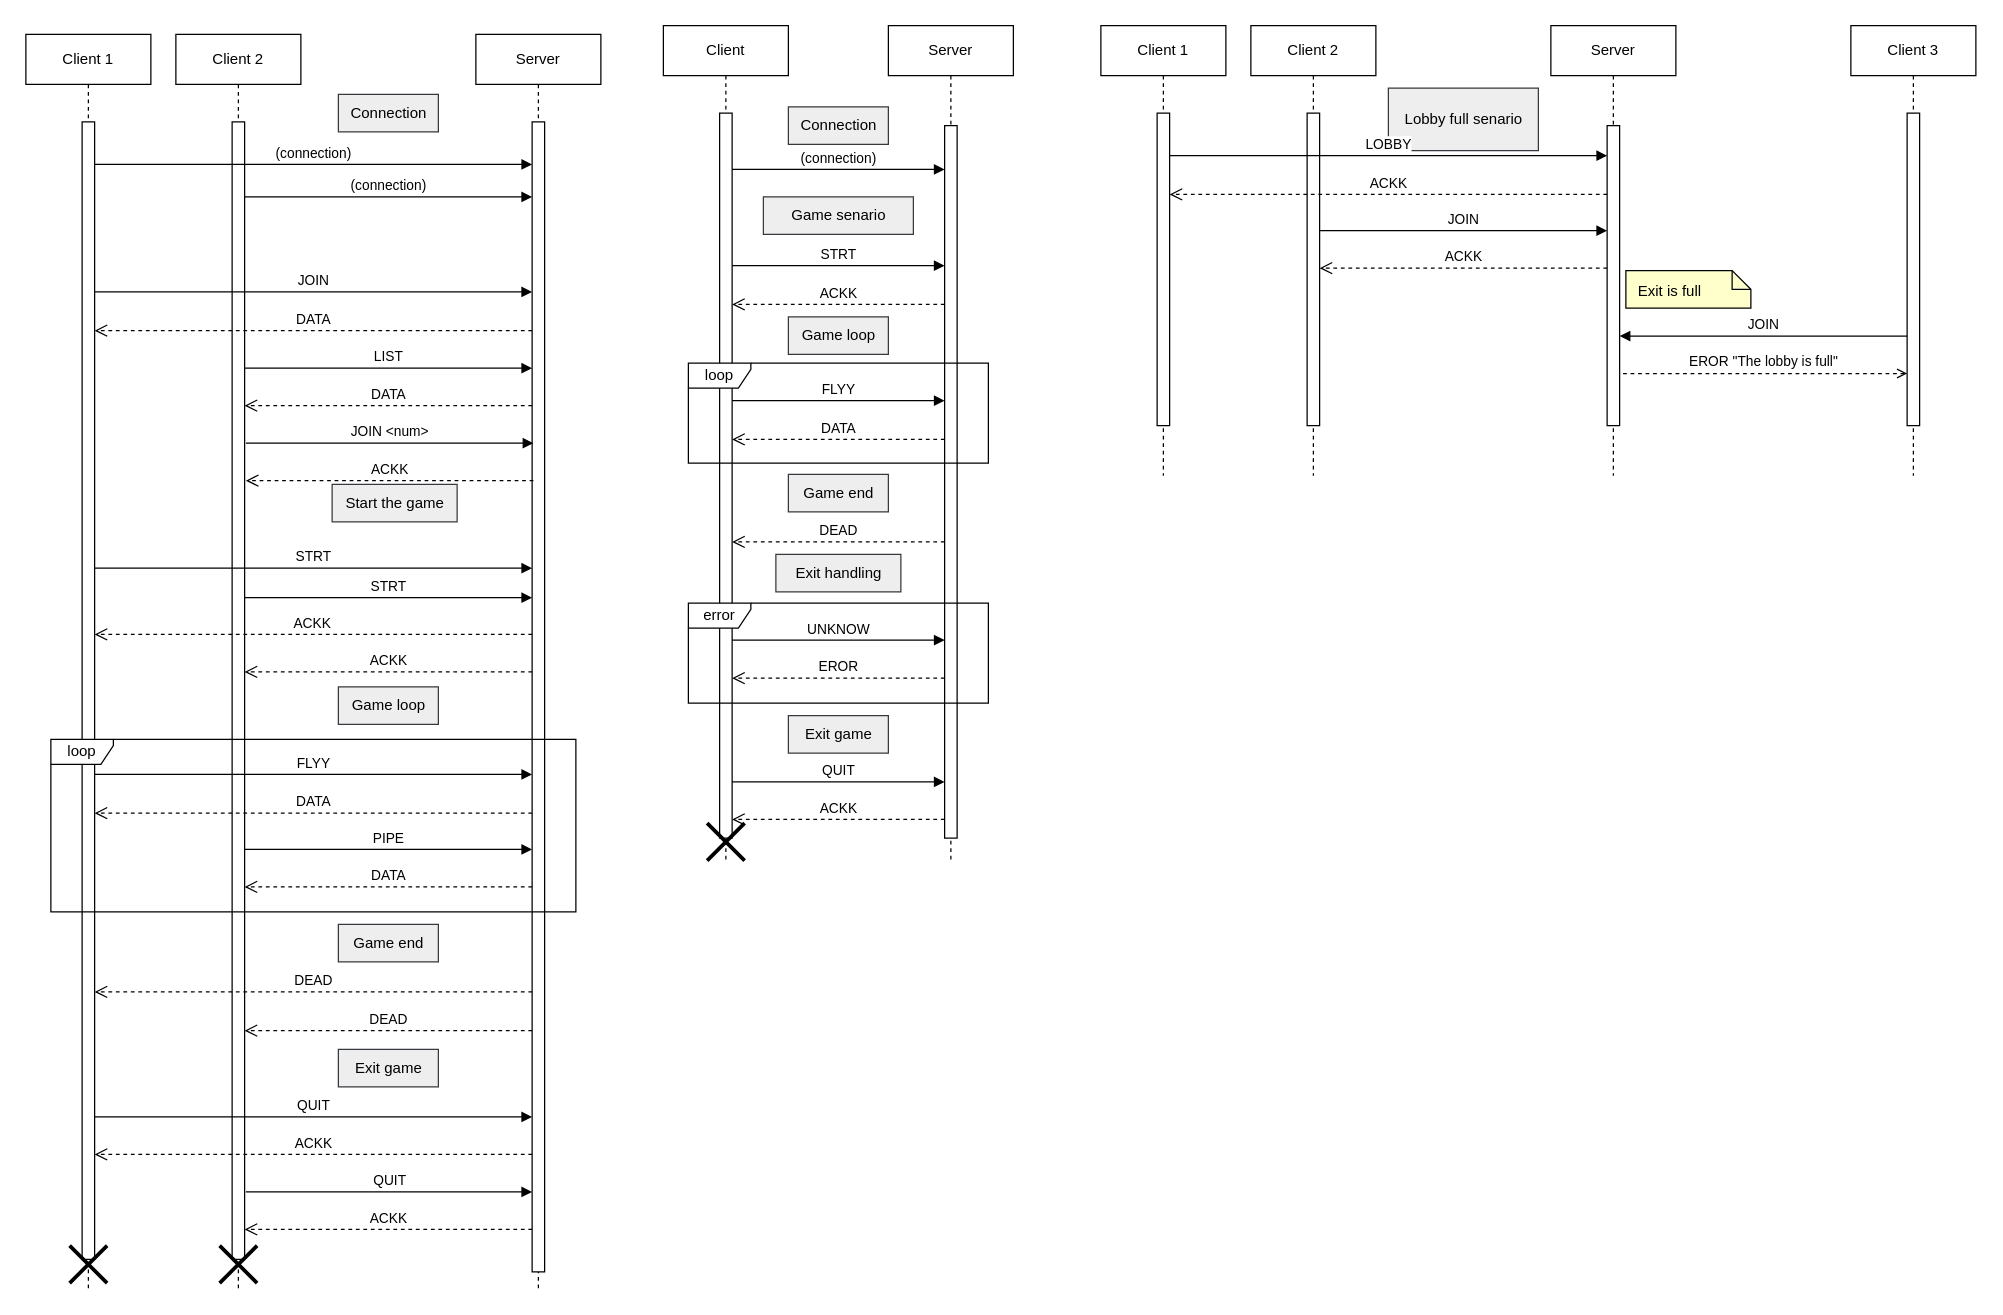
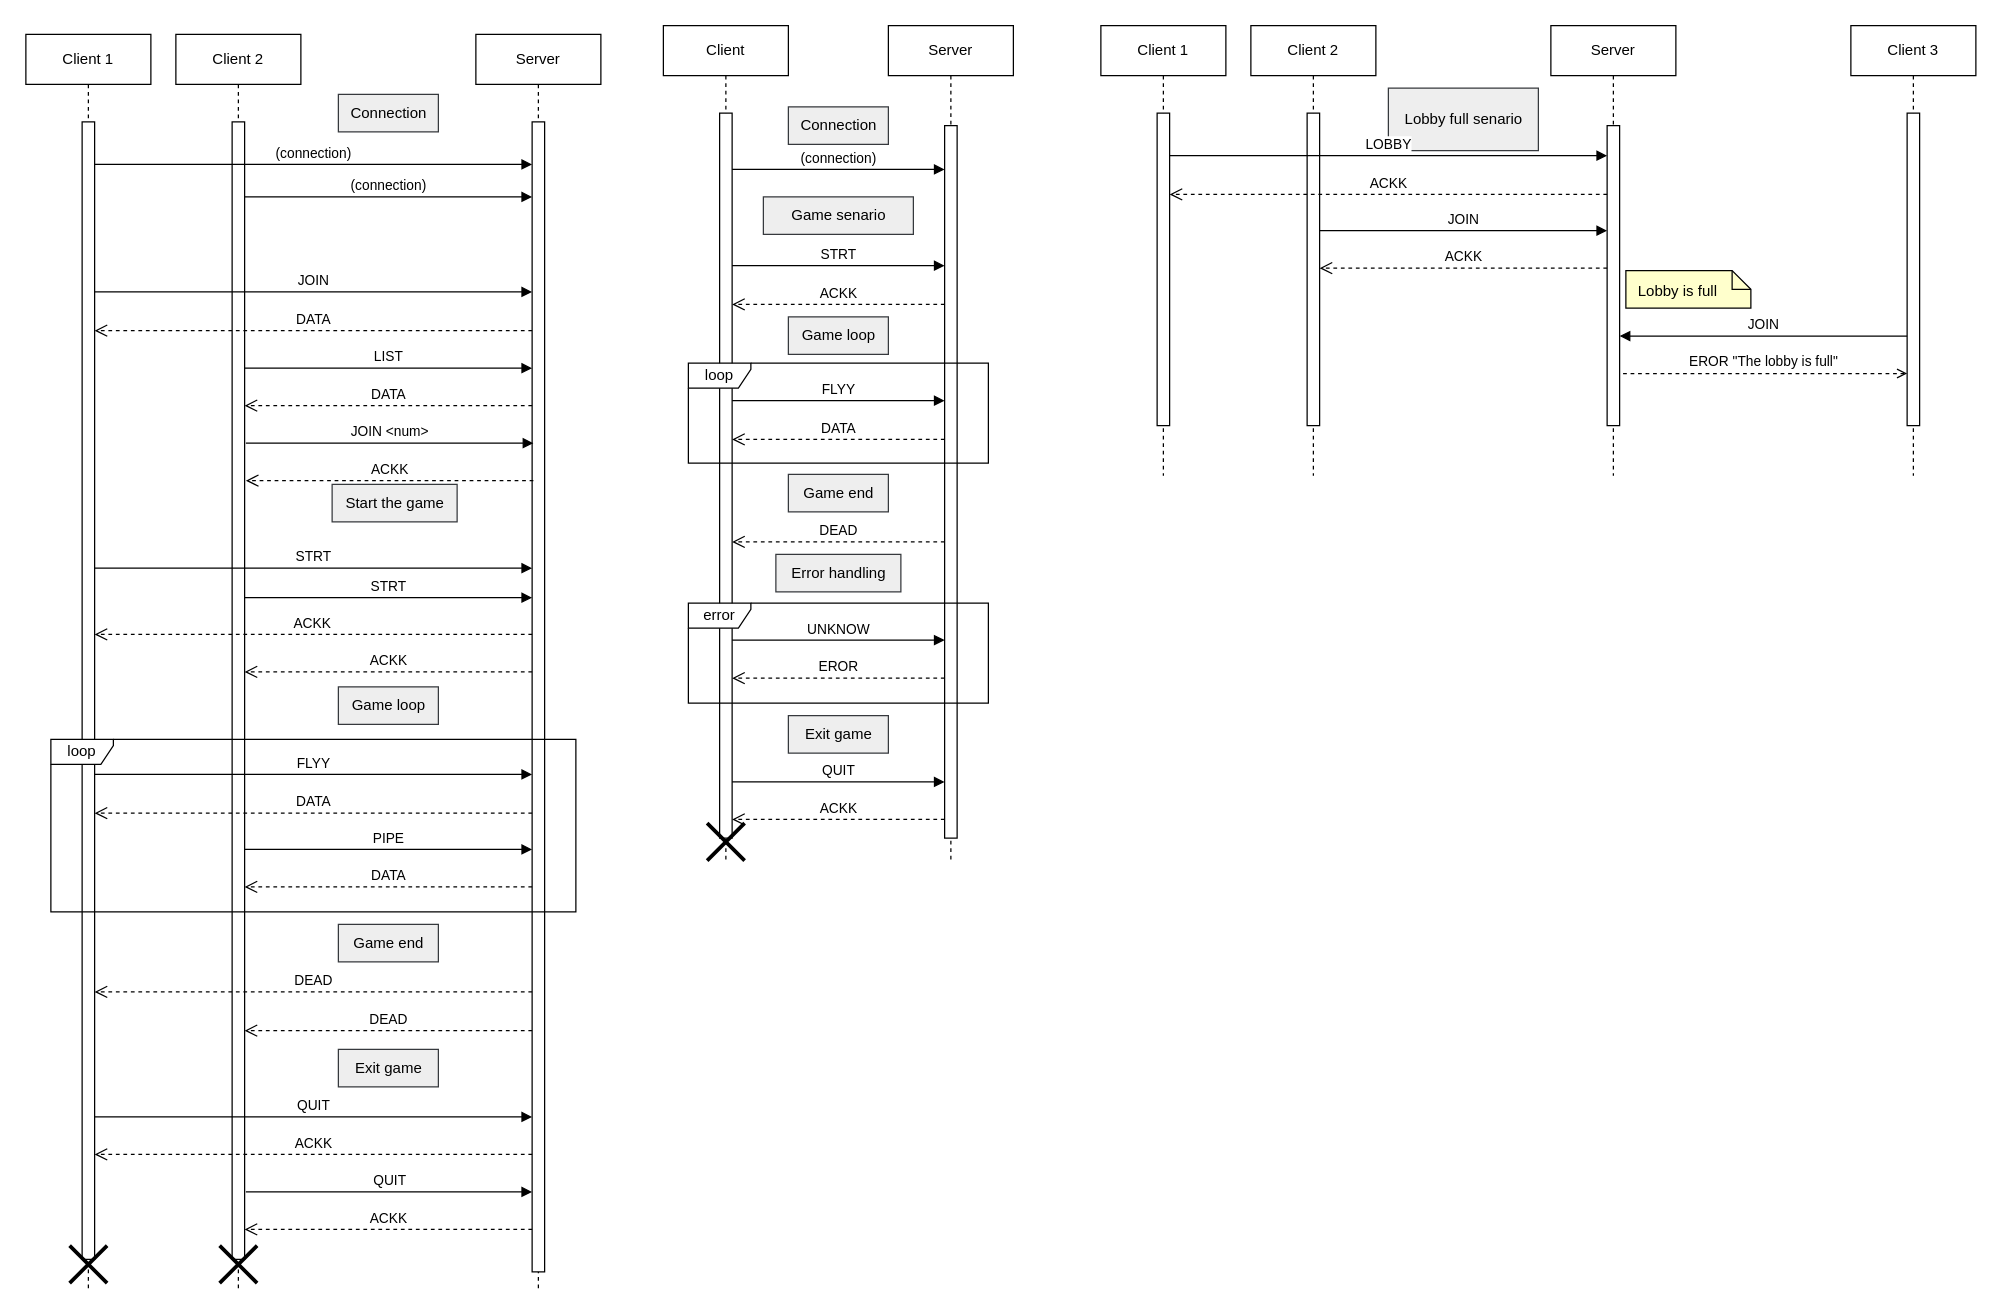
(1688, 271) -> (1688, 271)
(839, 573) -> (839, 573)
